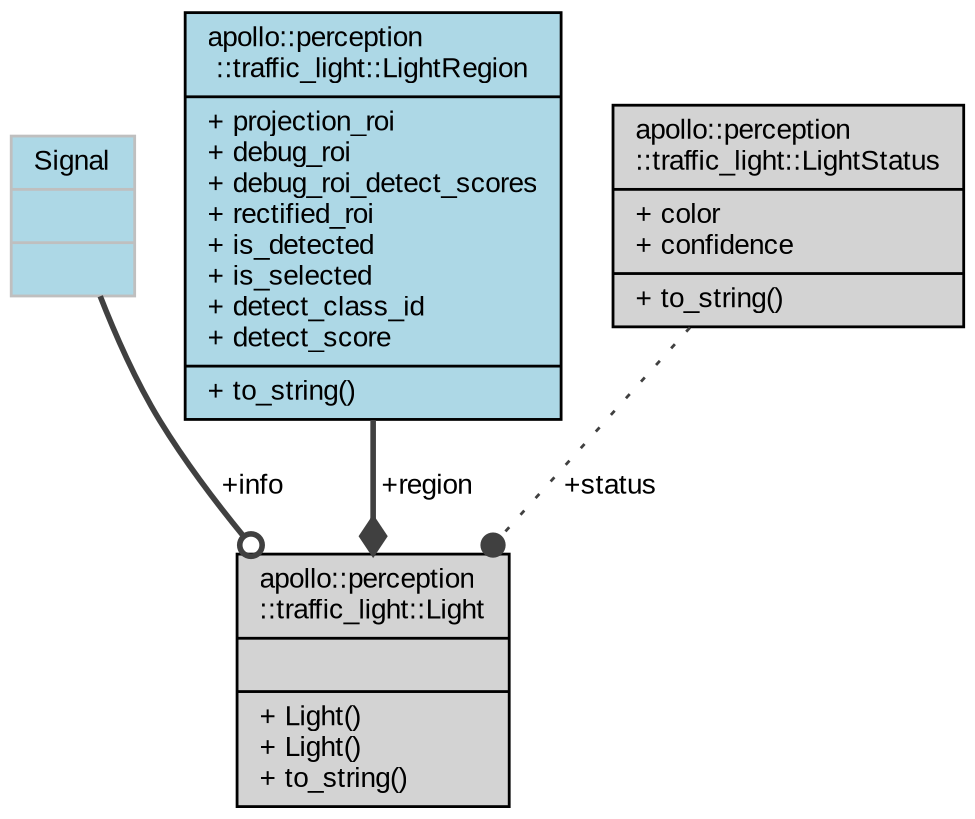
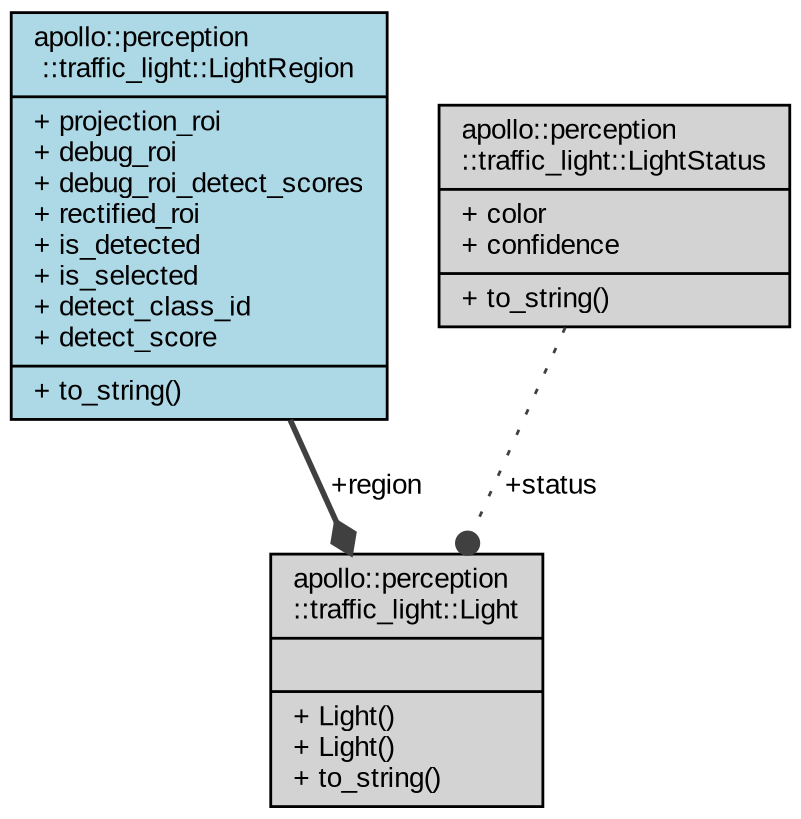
(73, 216) -> none
